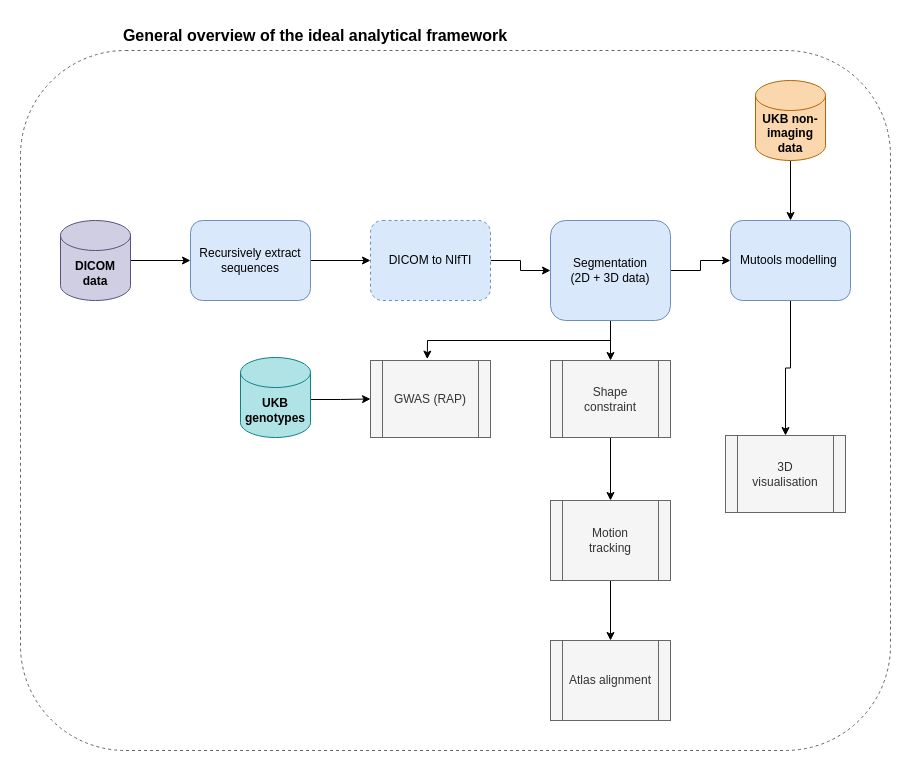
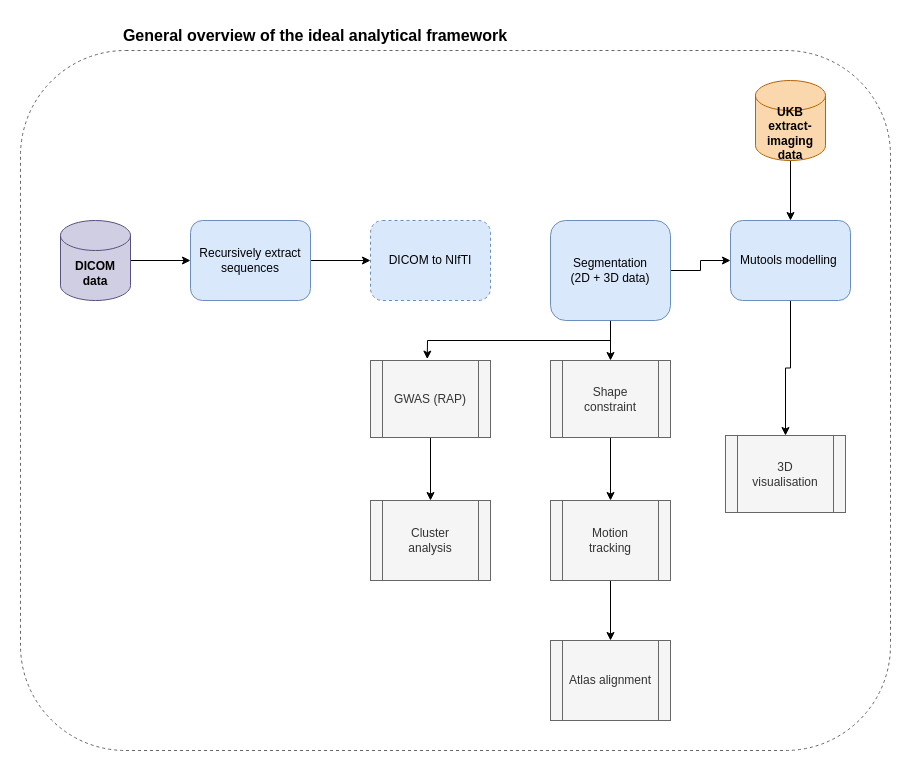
(791, 134) -> (791, 134)
(521, 262) -> none
(276, 398) -> none
(336, 400) -> none
none -> (431, 466)
none -> (431, 541)
